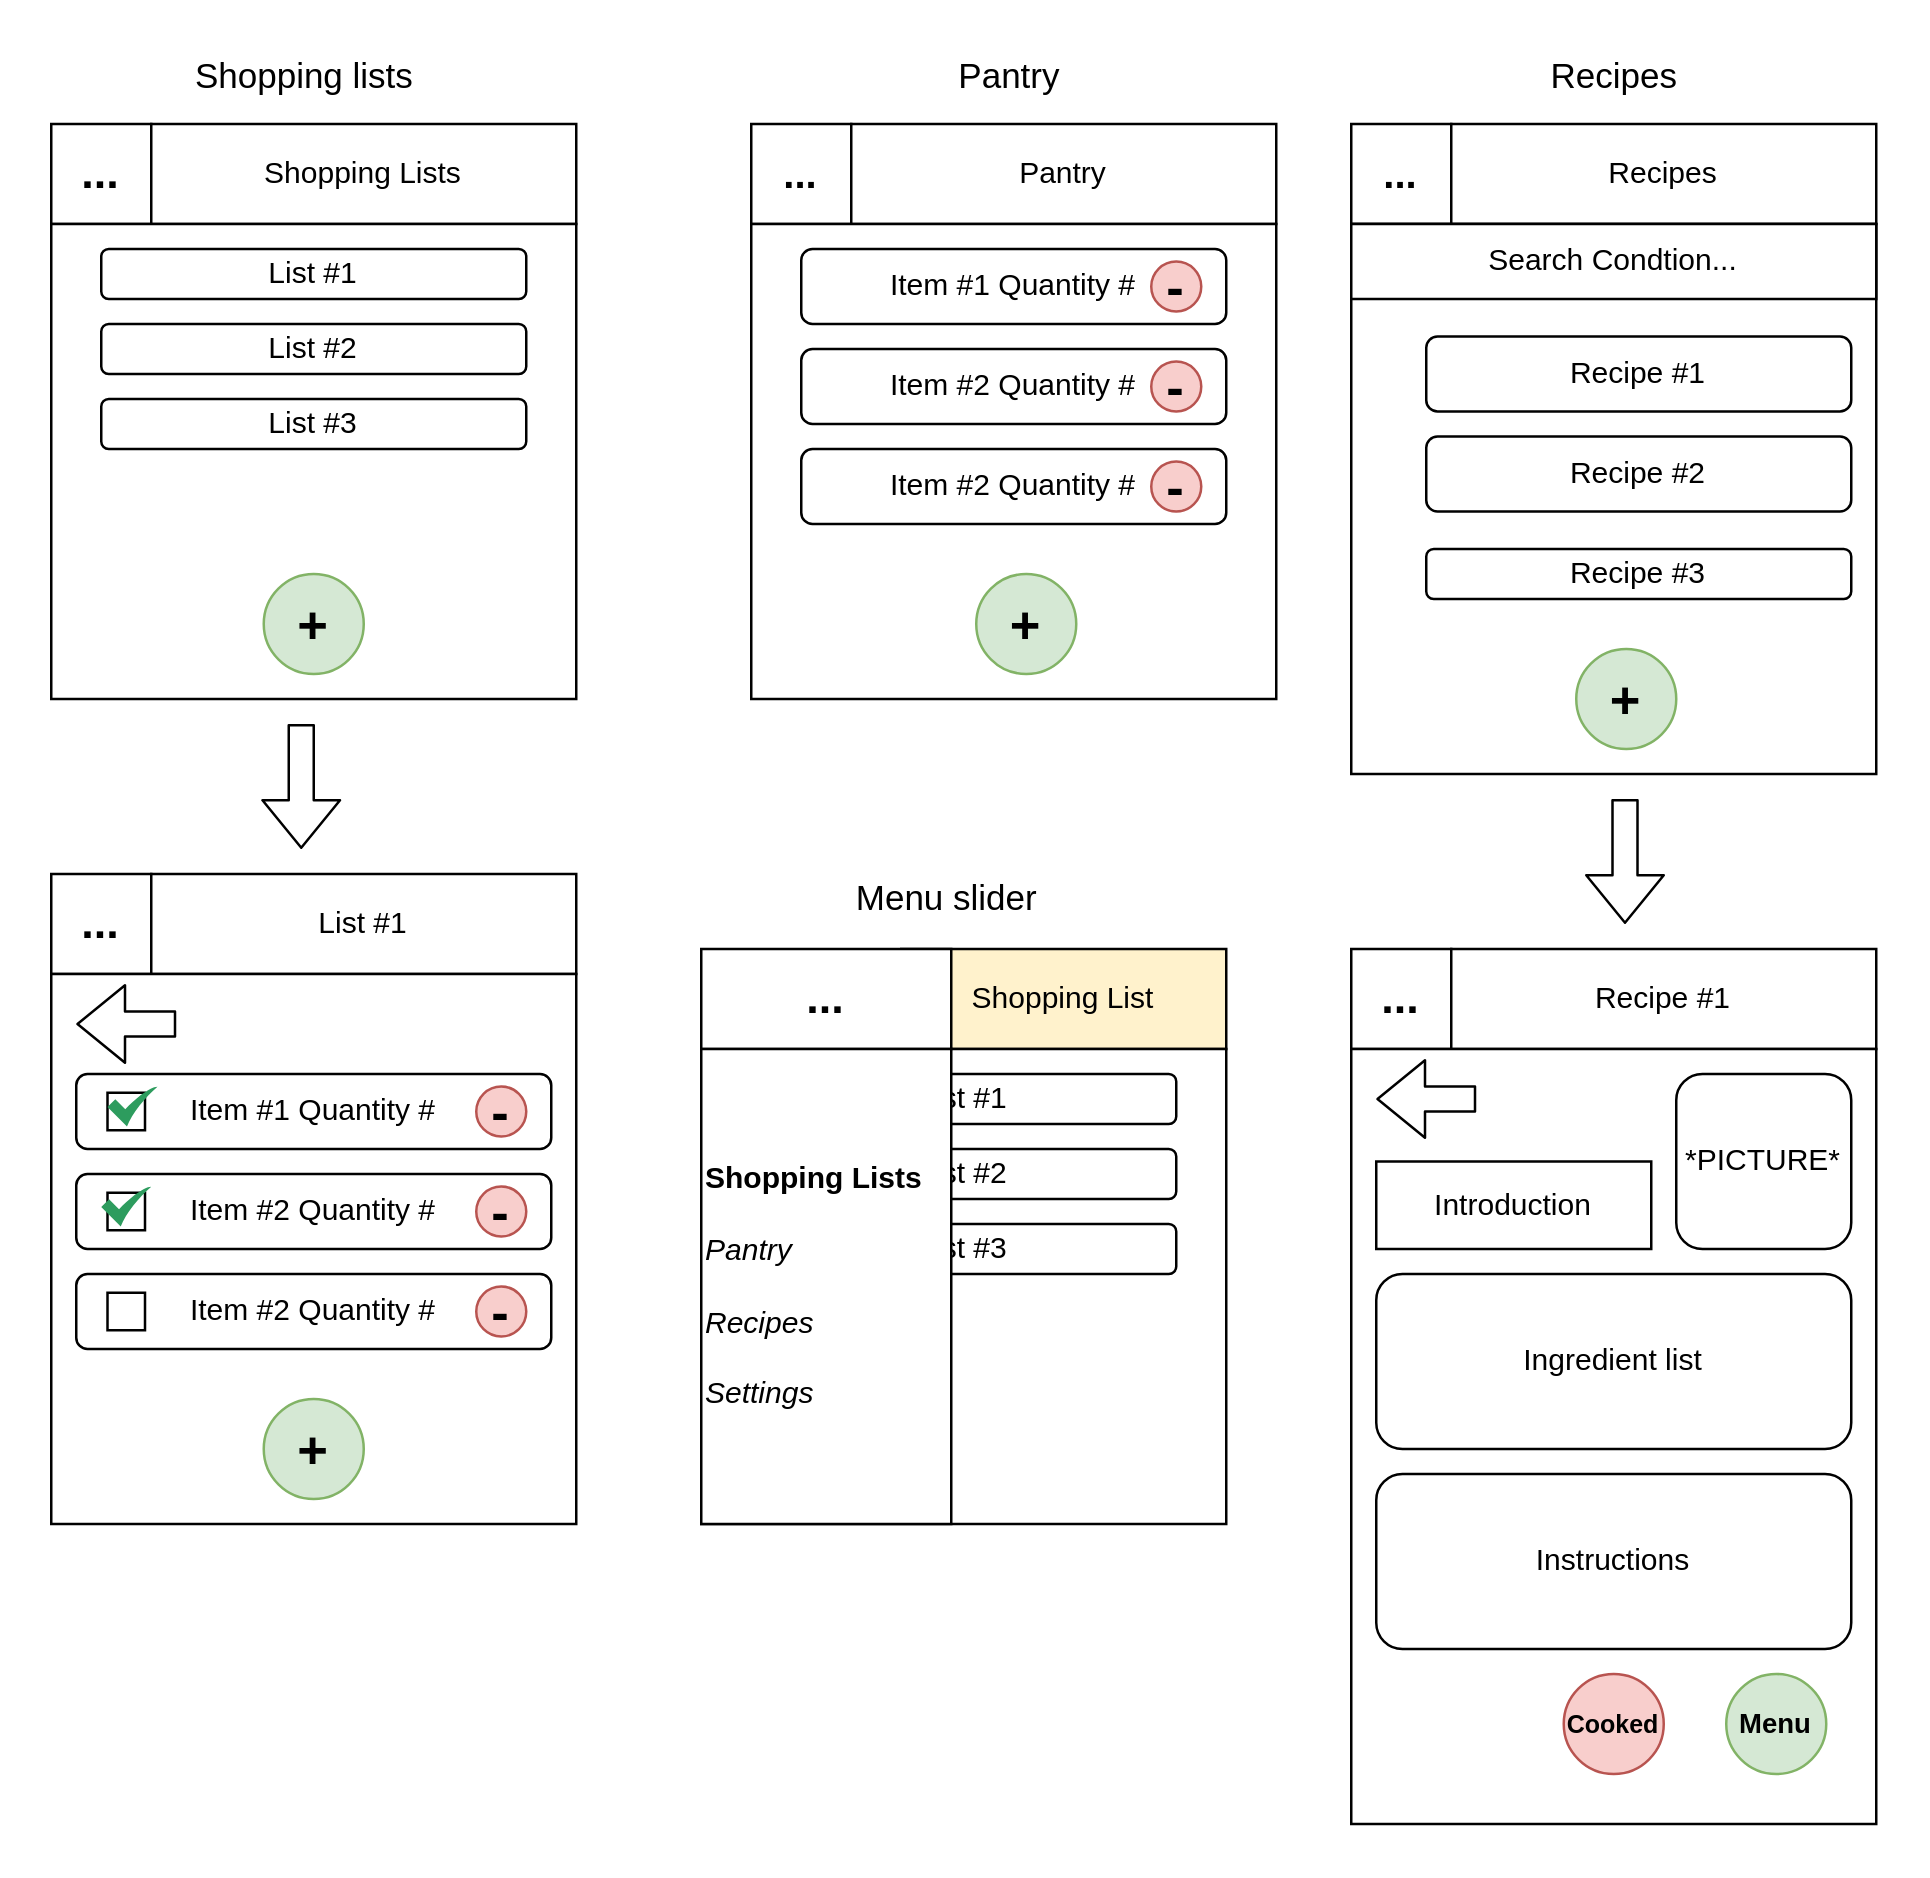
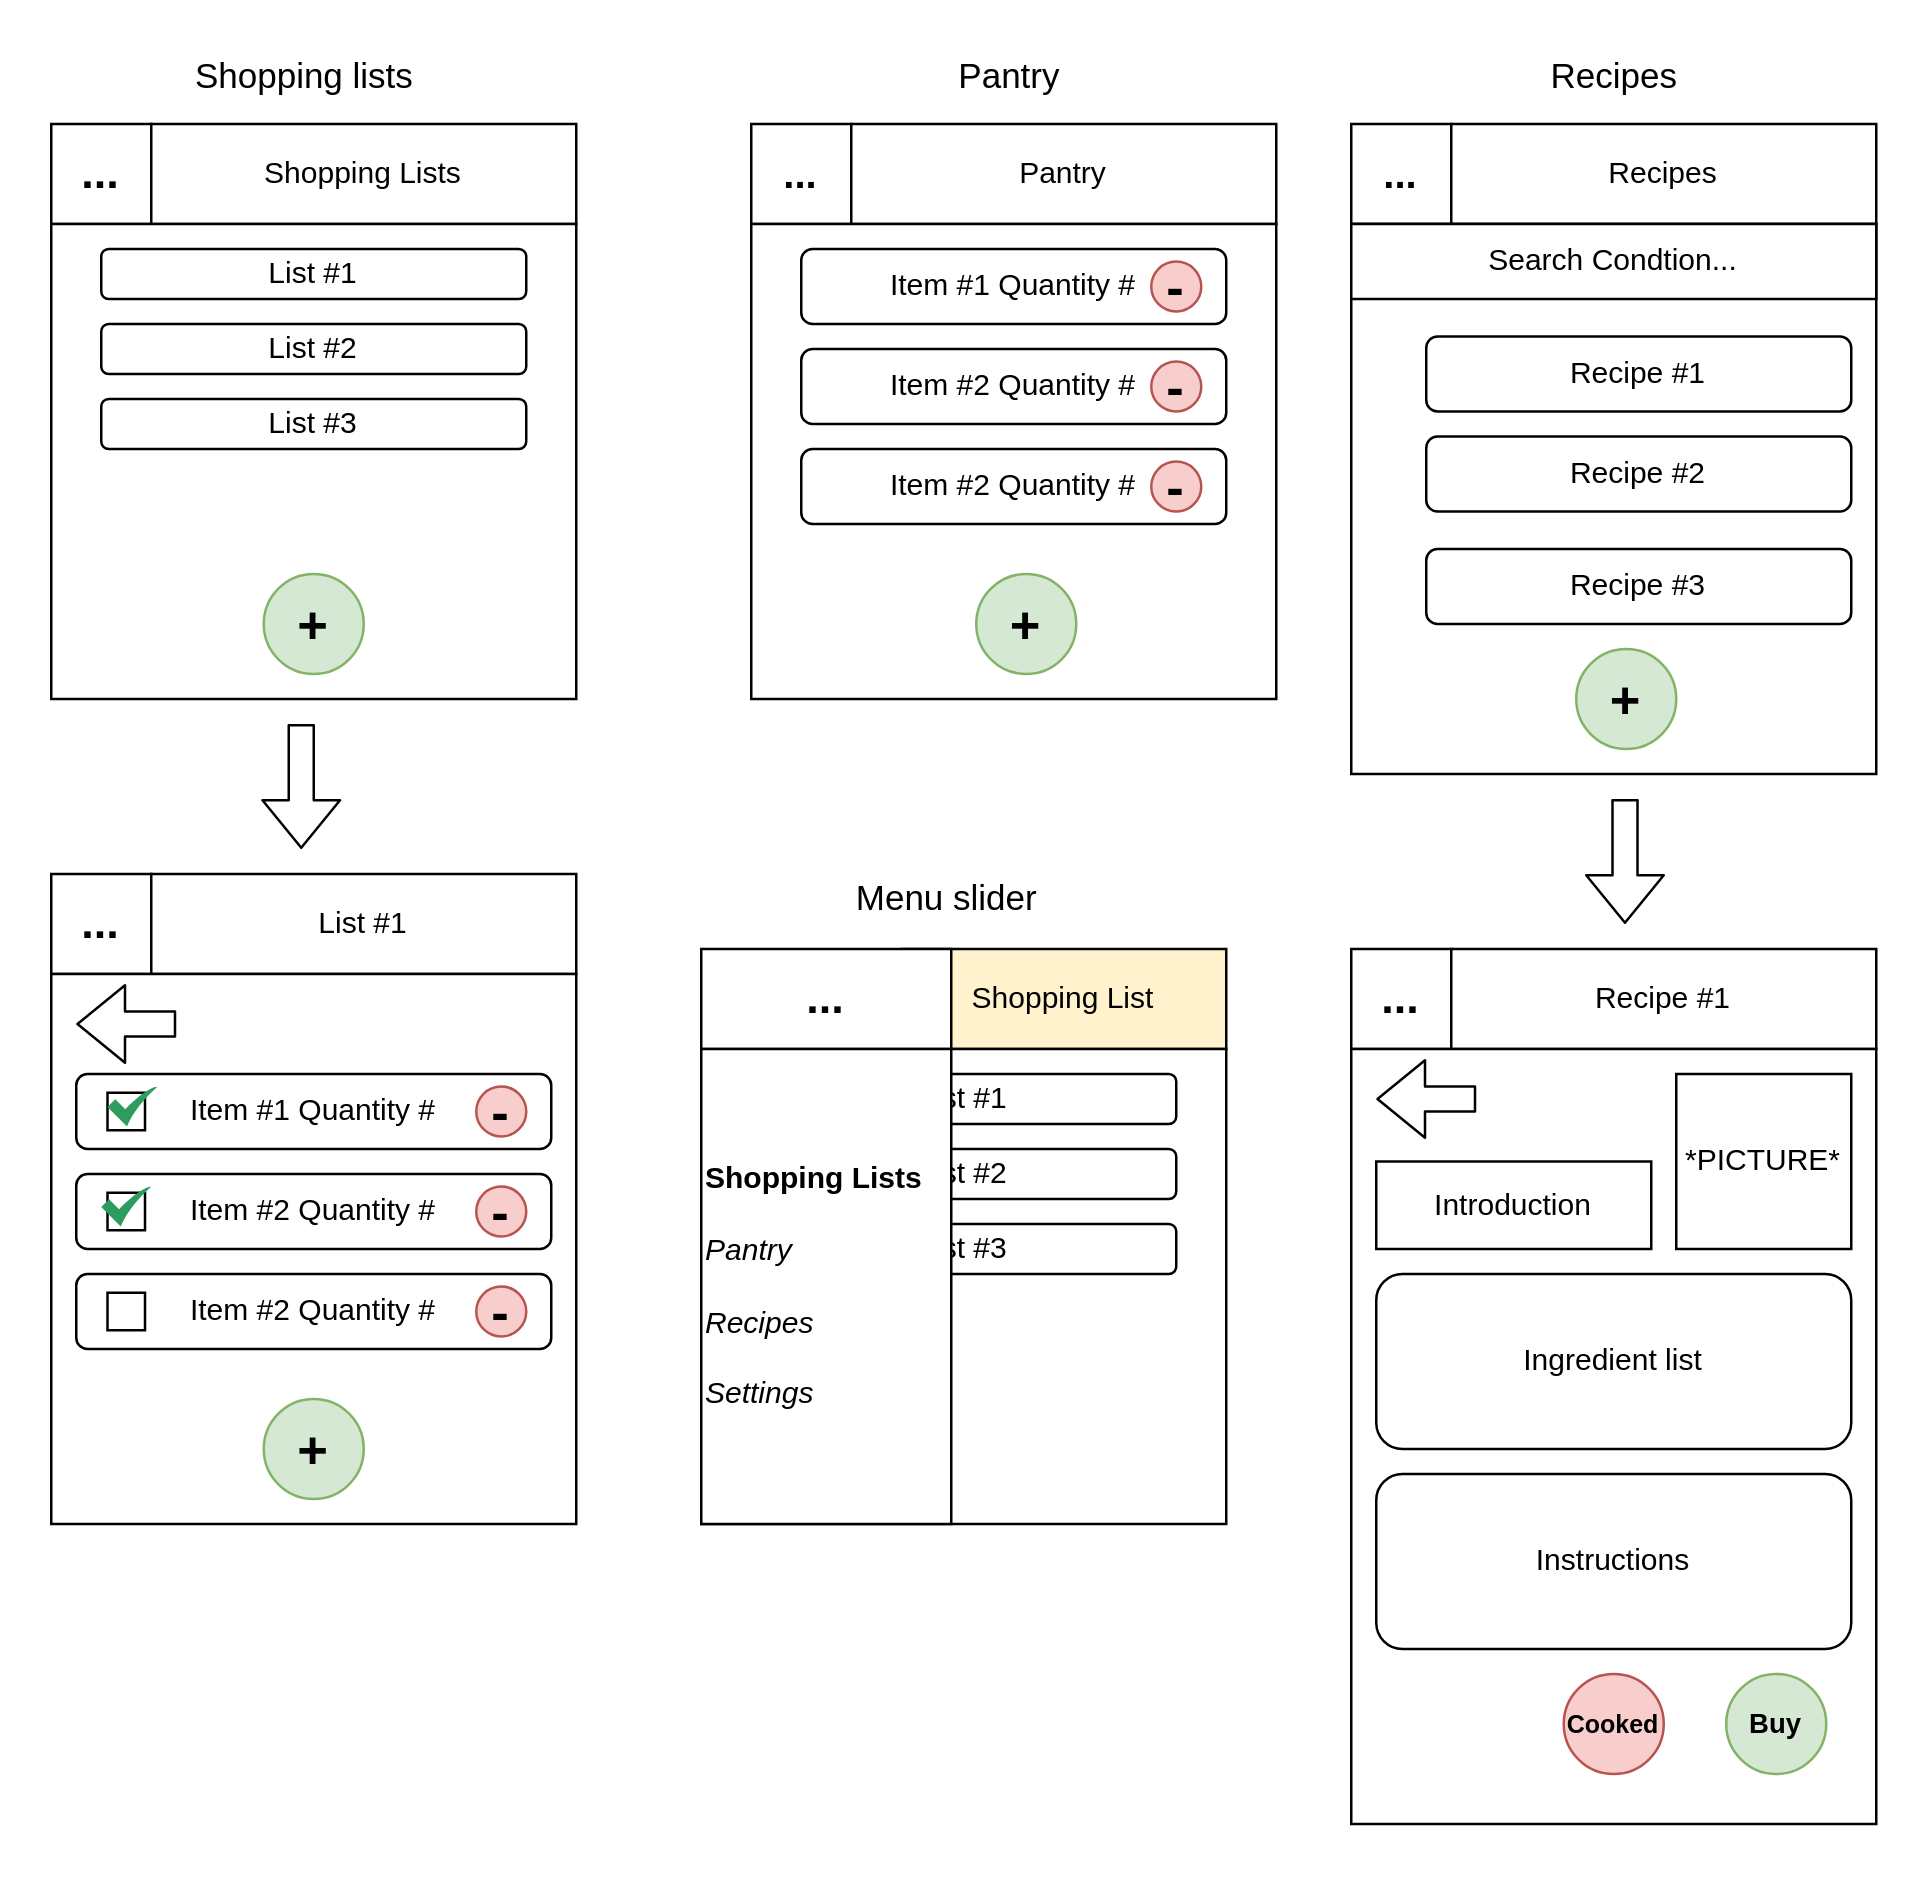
(1639, 574) -> (1639, 586)
(1764, 1161) -> (1764, 1161)
(1776, 1724) -> (1776, 1724)
